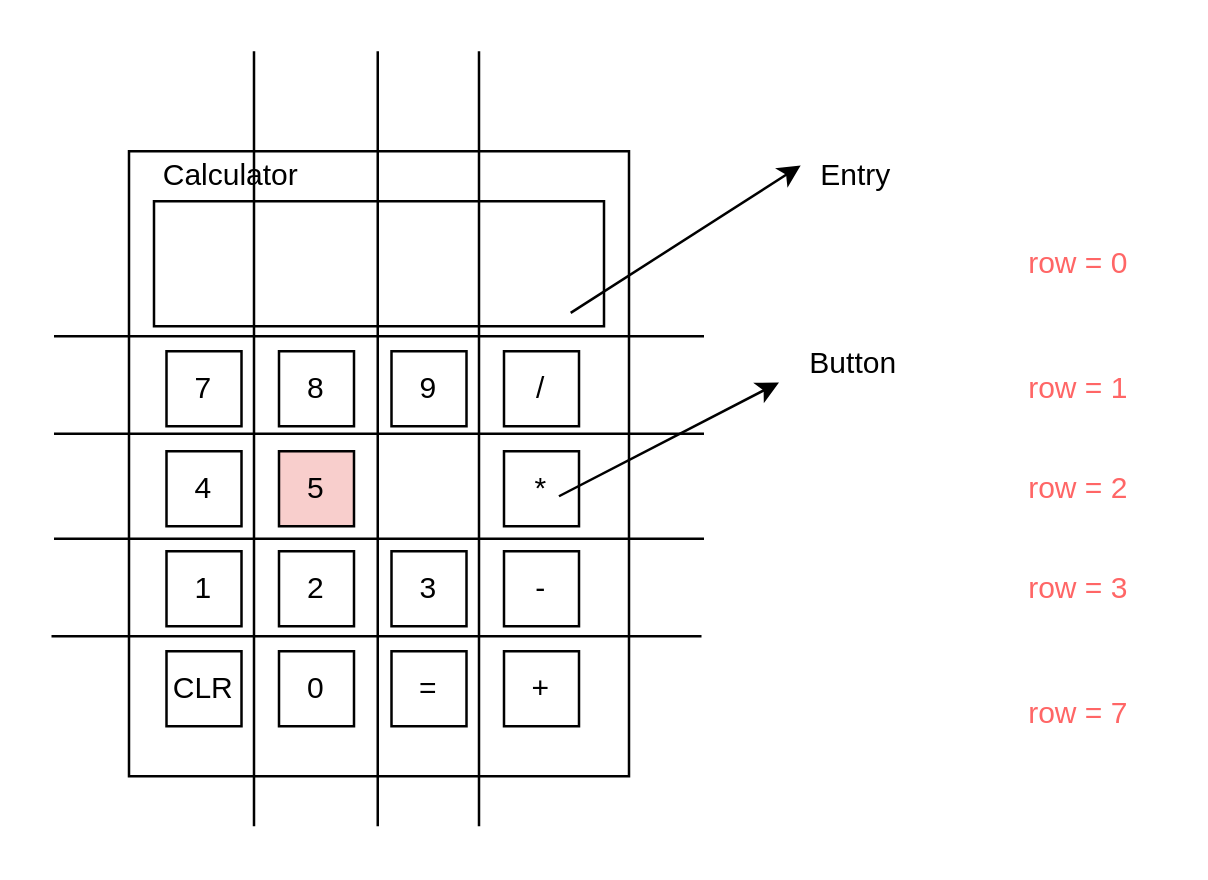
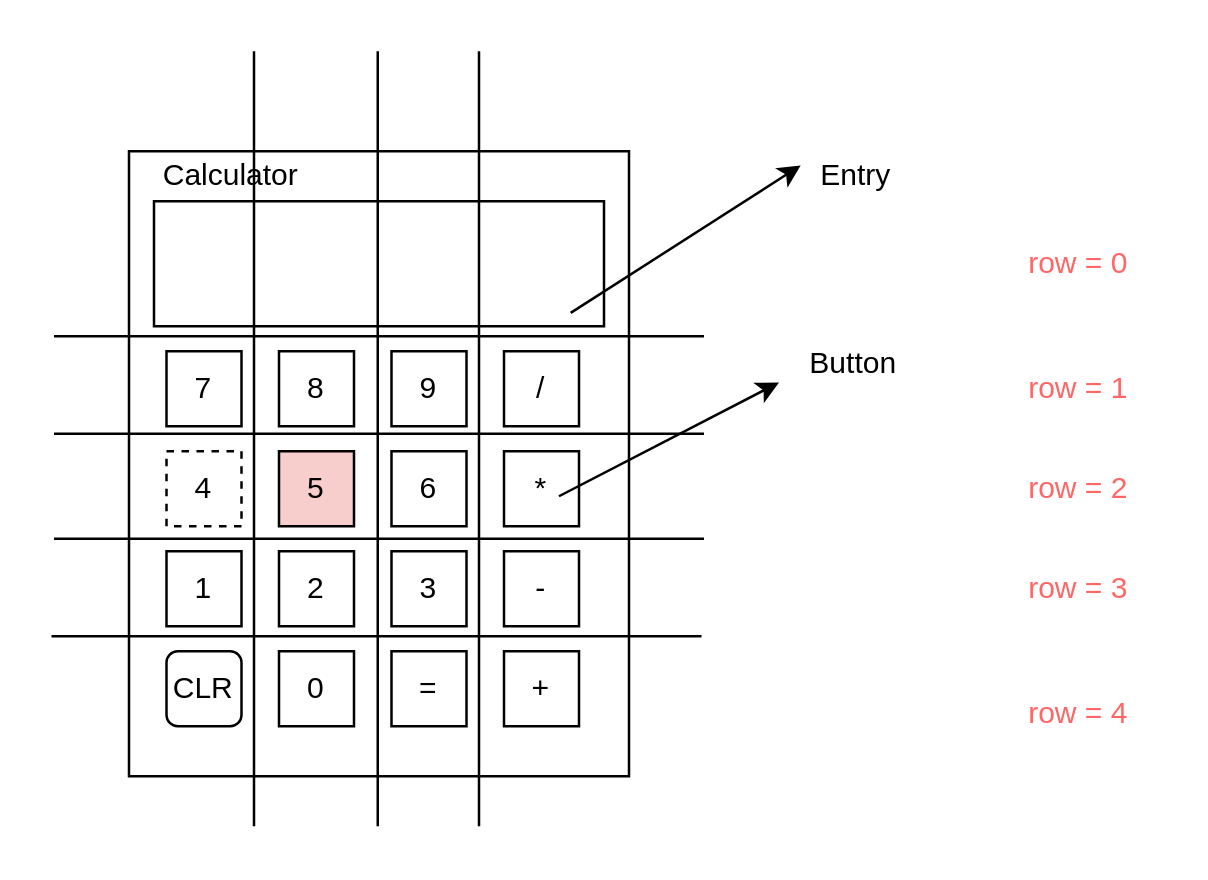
(204, 489) -> (204, 489)
none -> (429, 489)
(204, 689) -> (204, 689)
(1079, 714) -> (1079, 714)
